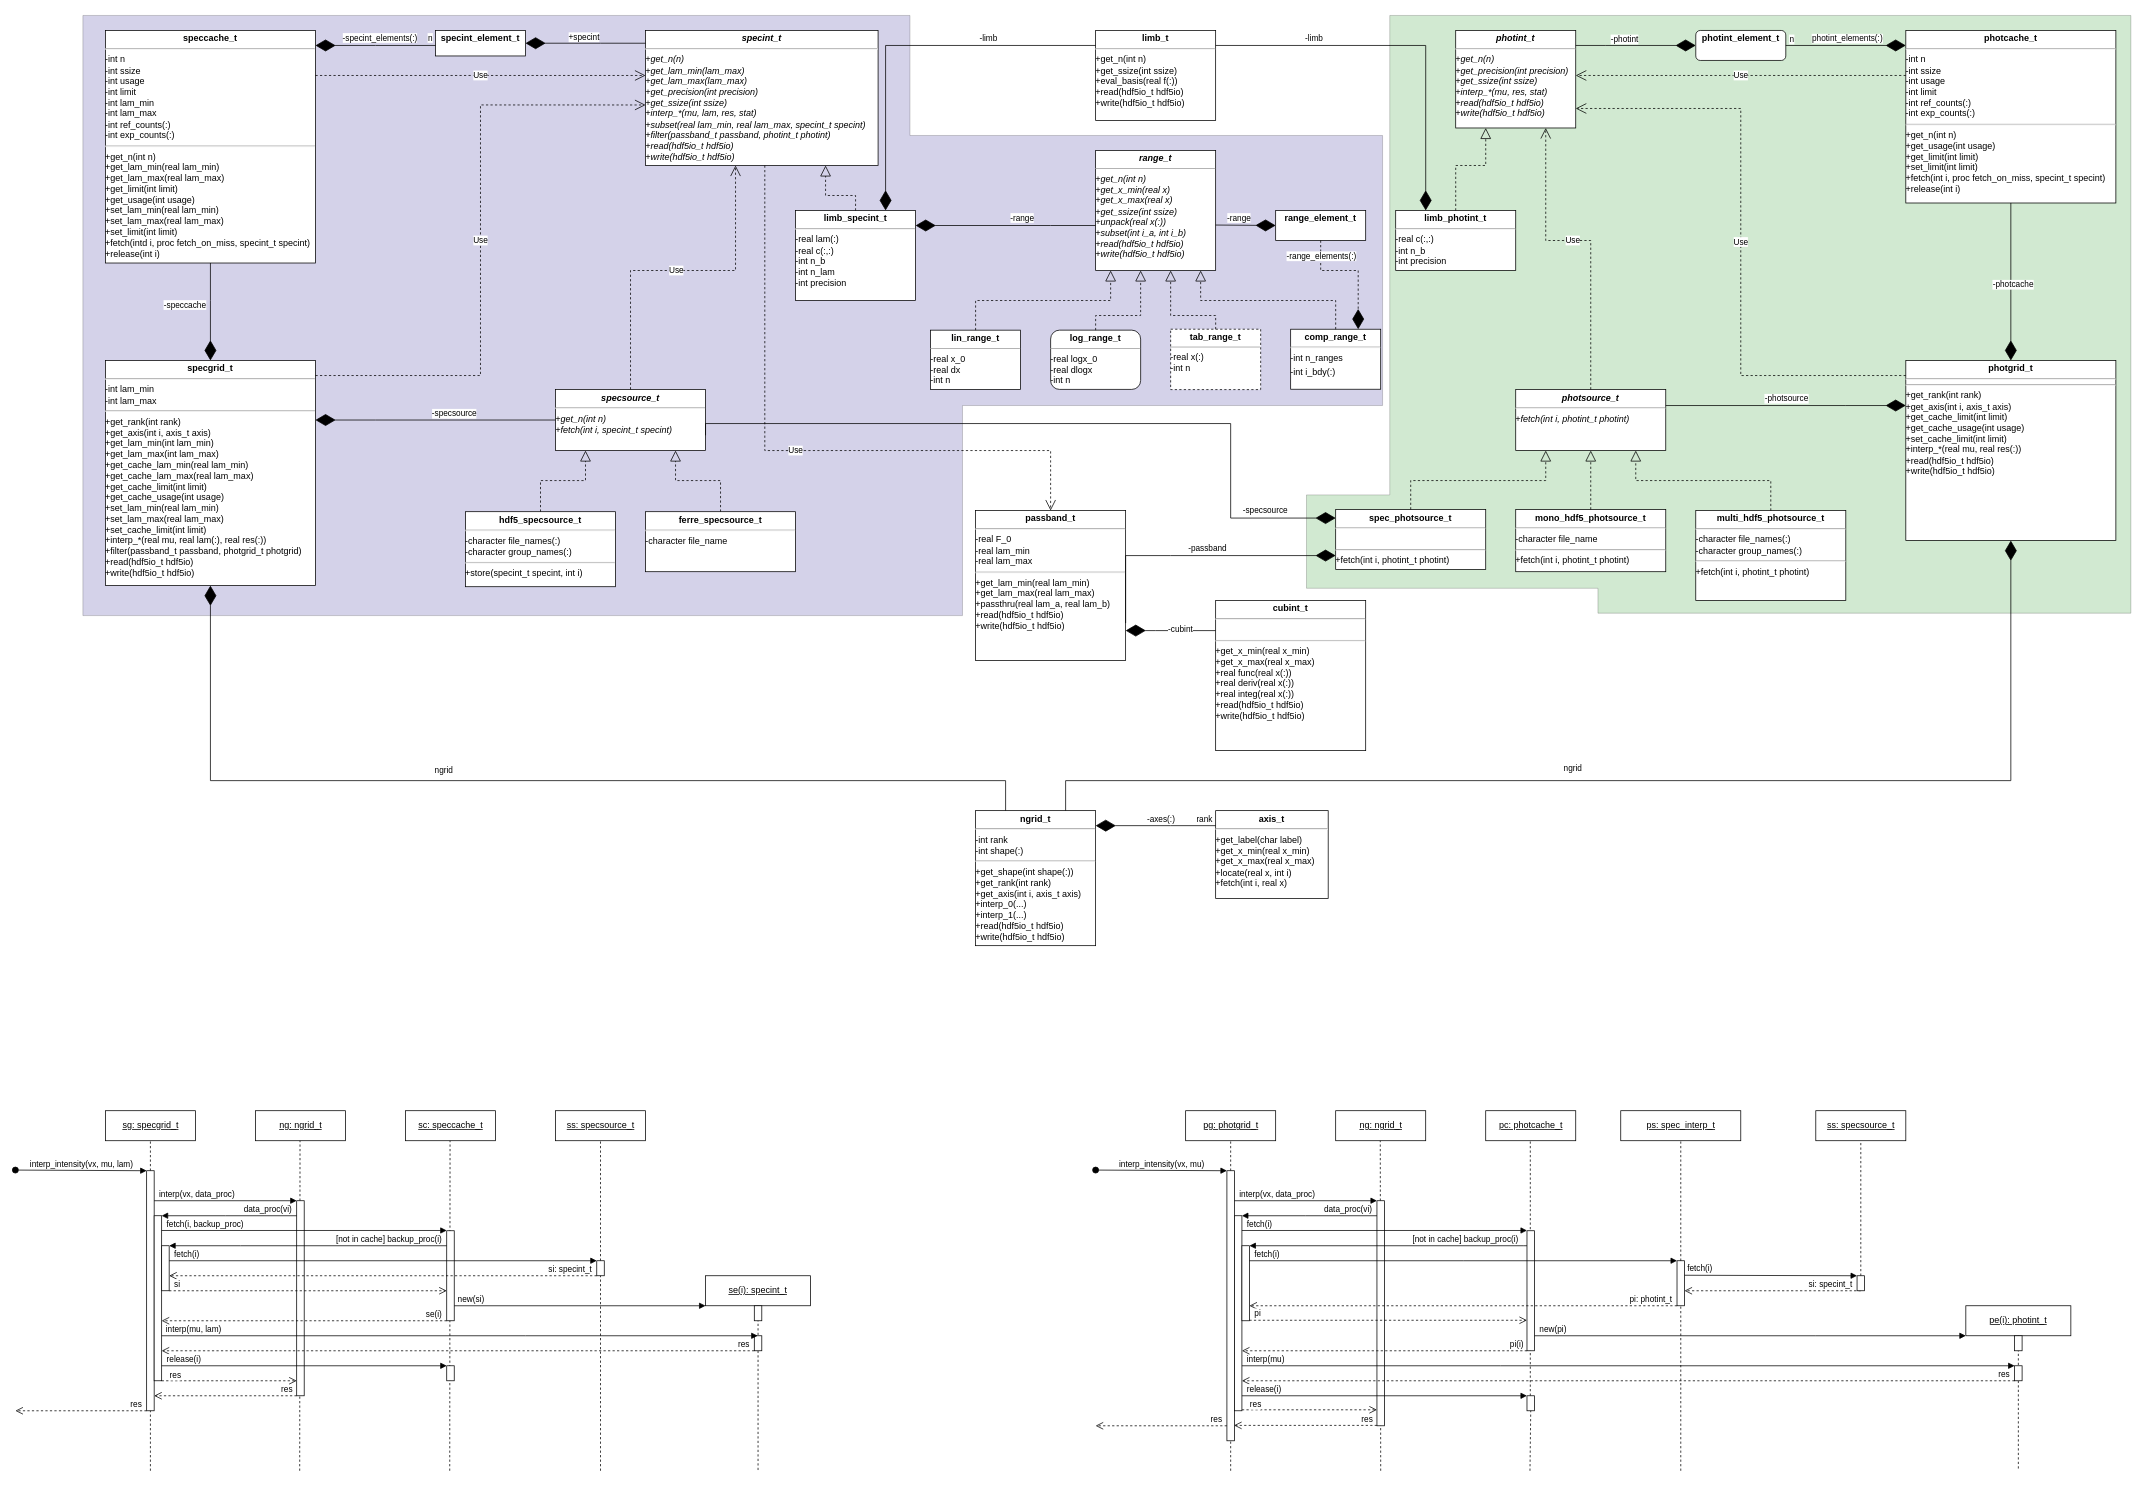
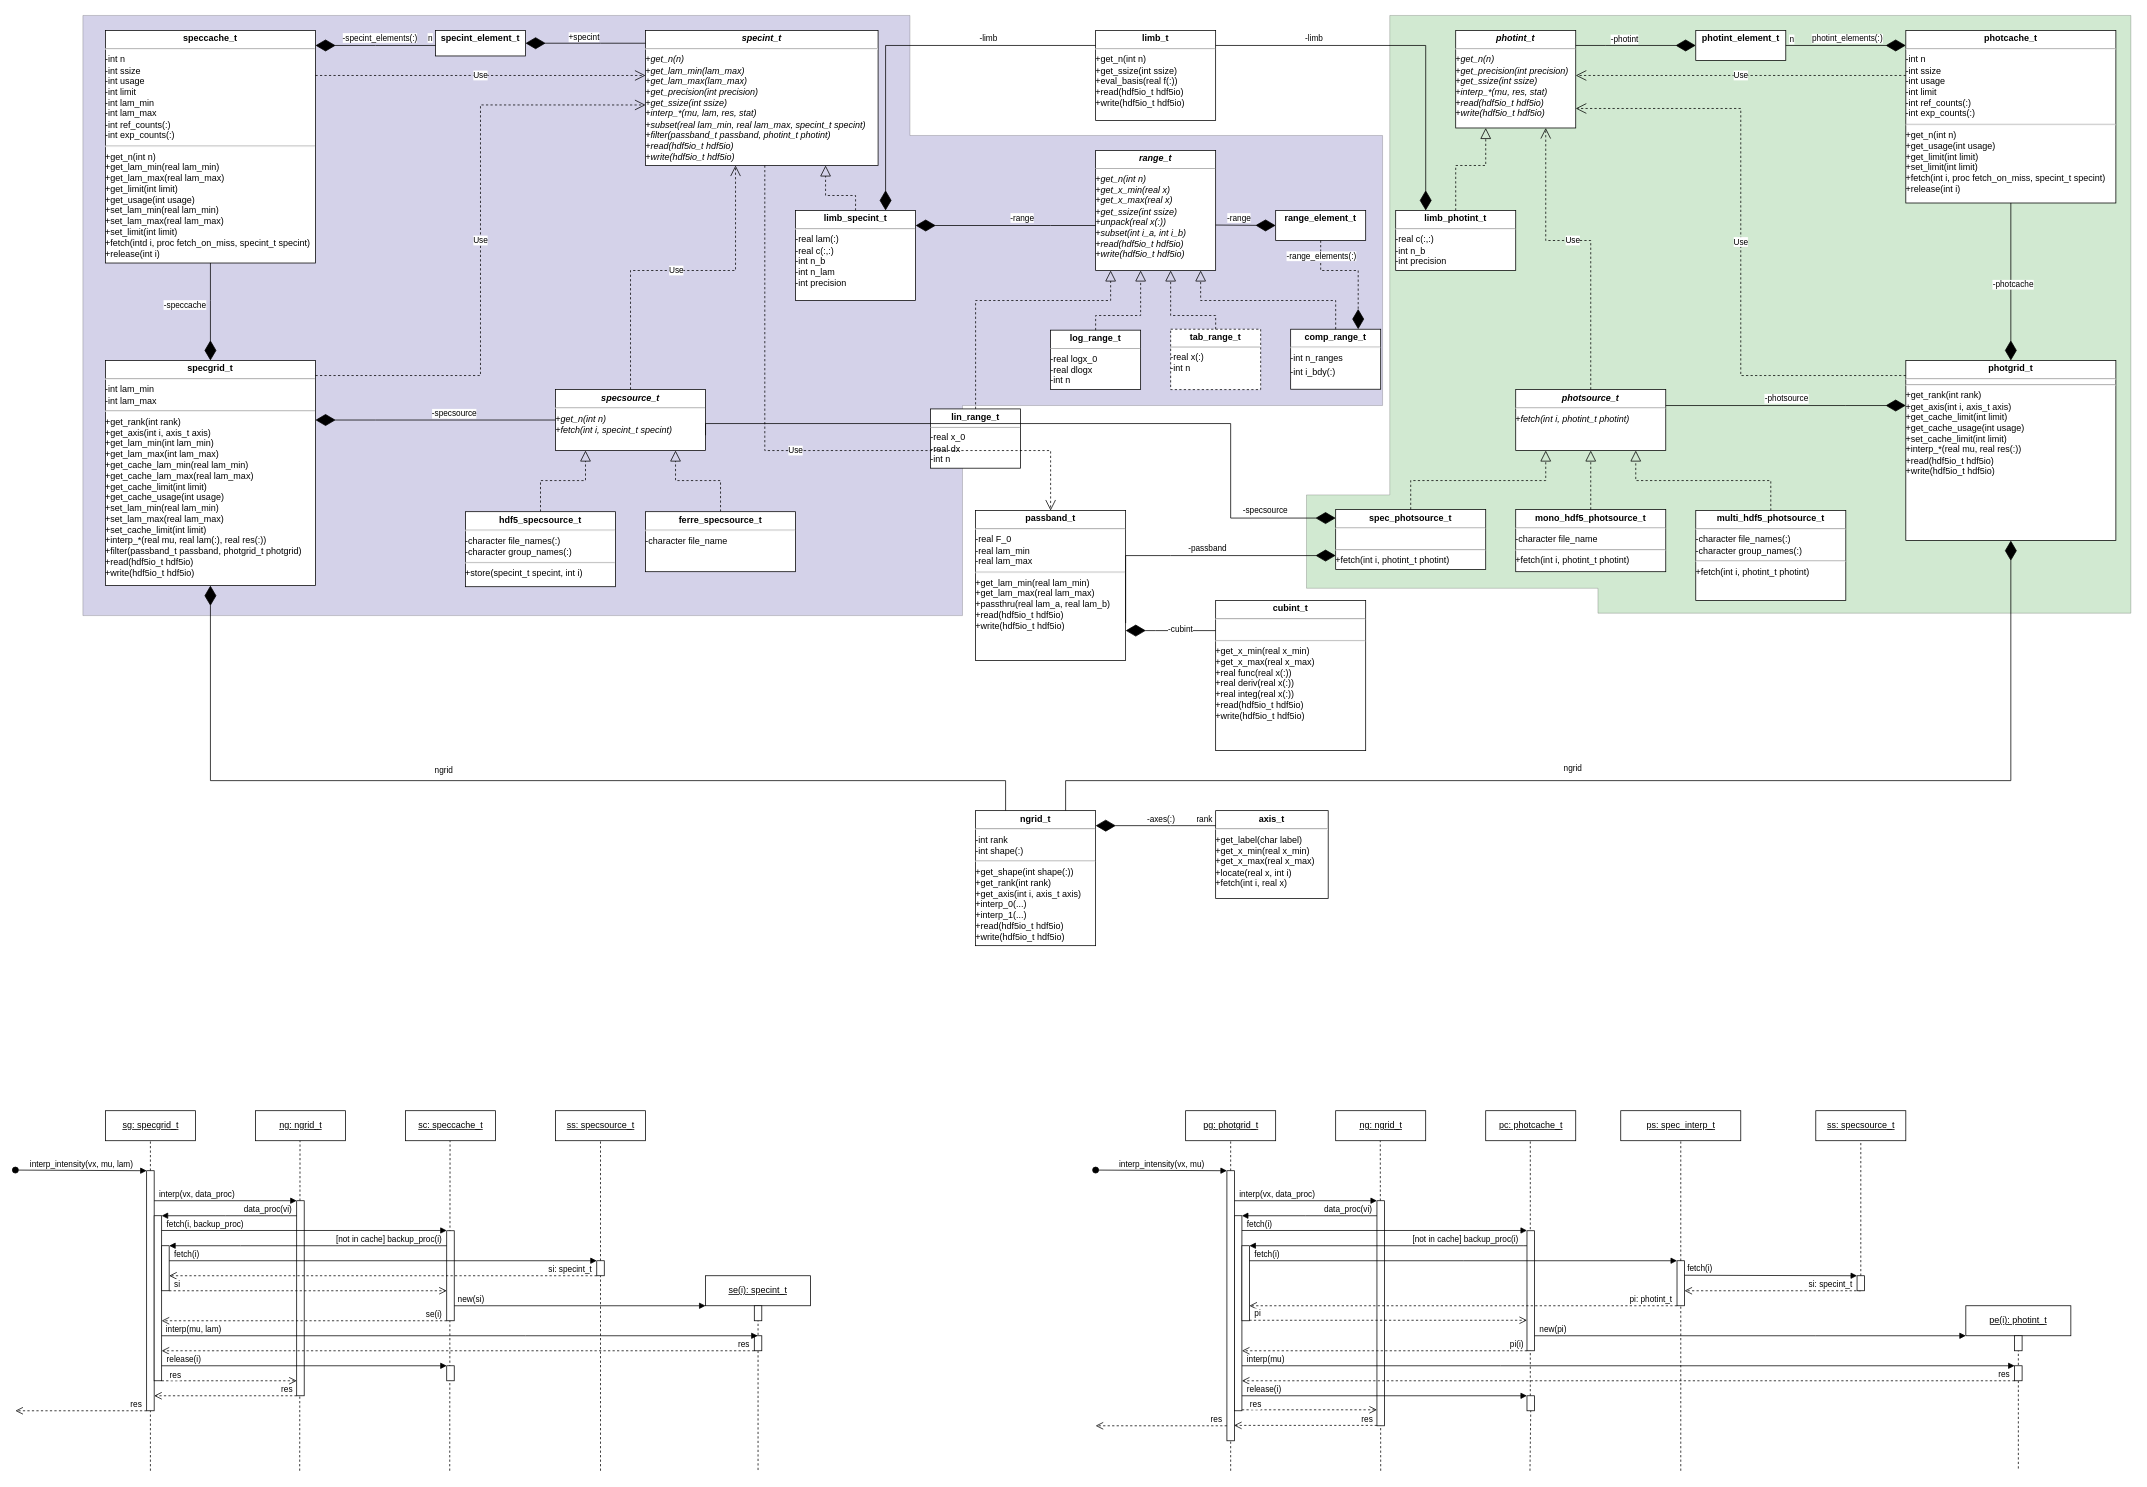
(1740, 45) -> (1740, 45)
(975, 360) -> (975, 438)
(1095, 360) -> (1095, 360)
